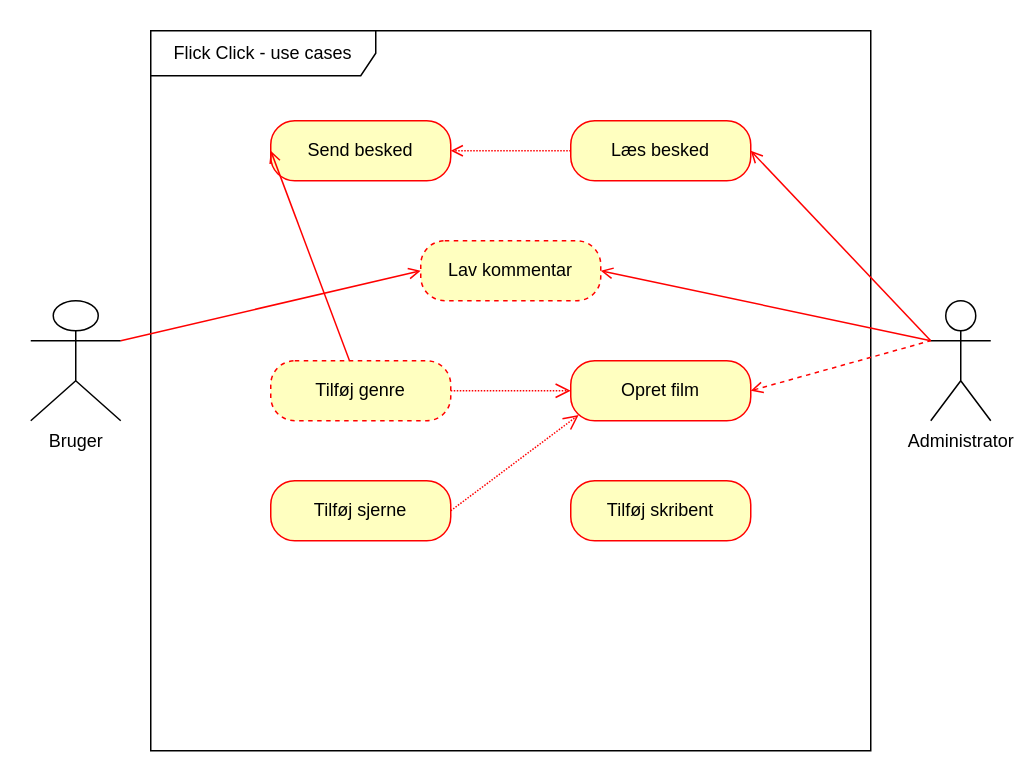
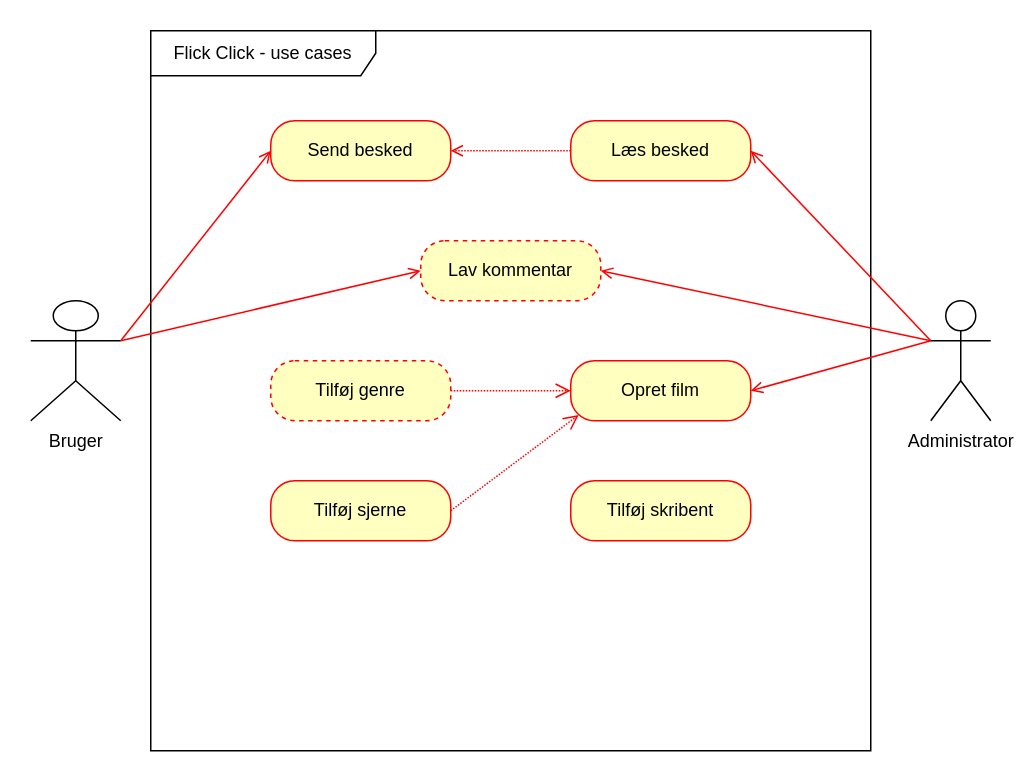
(311, 257) -> (197, 245)
(842, 365) -> (842, 365)
